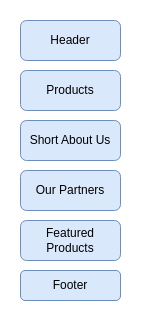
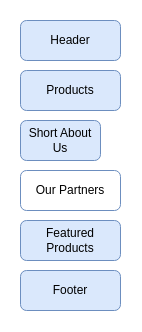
(71, 141) -> (61, 141)
(71, 191) -> (71, 191)
(71, 286) -> (71, 291)
